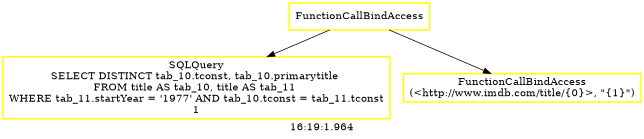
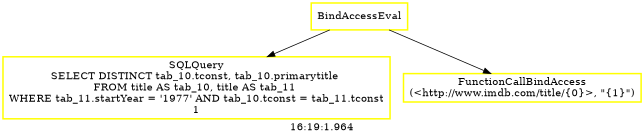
(359, 16) -> (359, 16)
